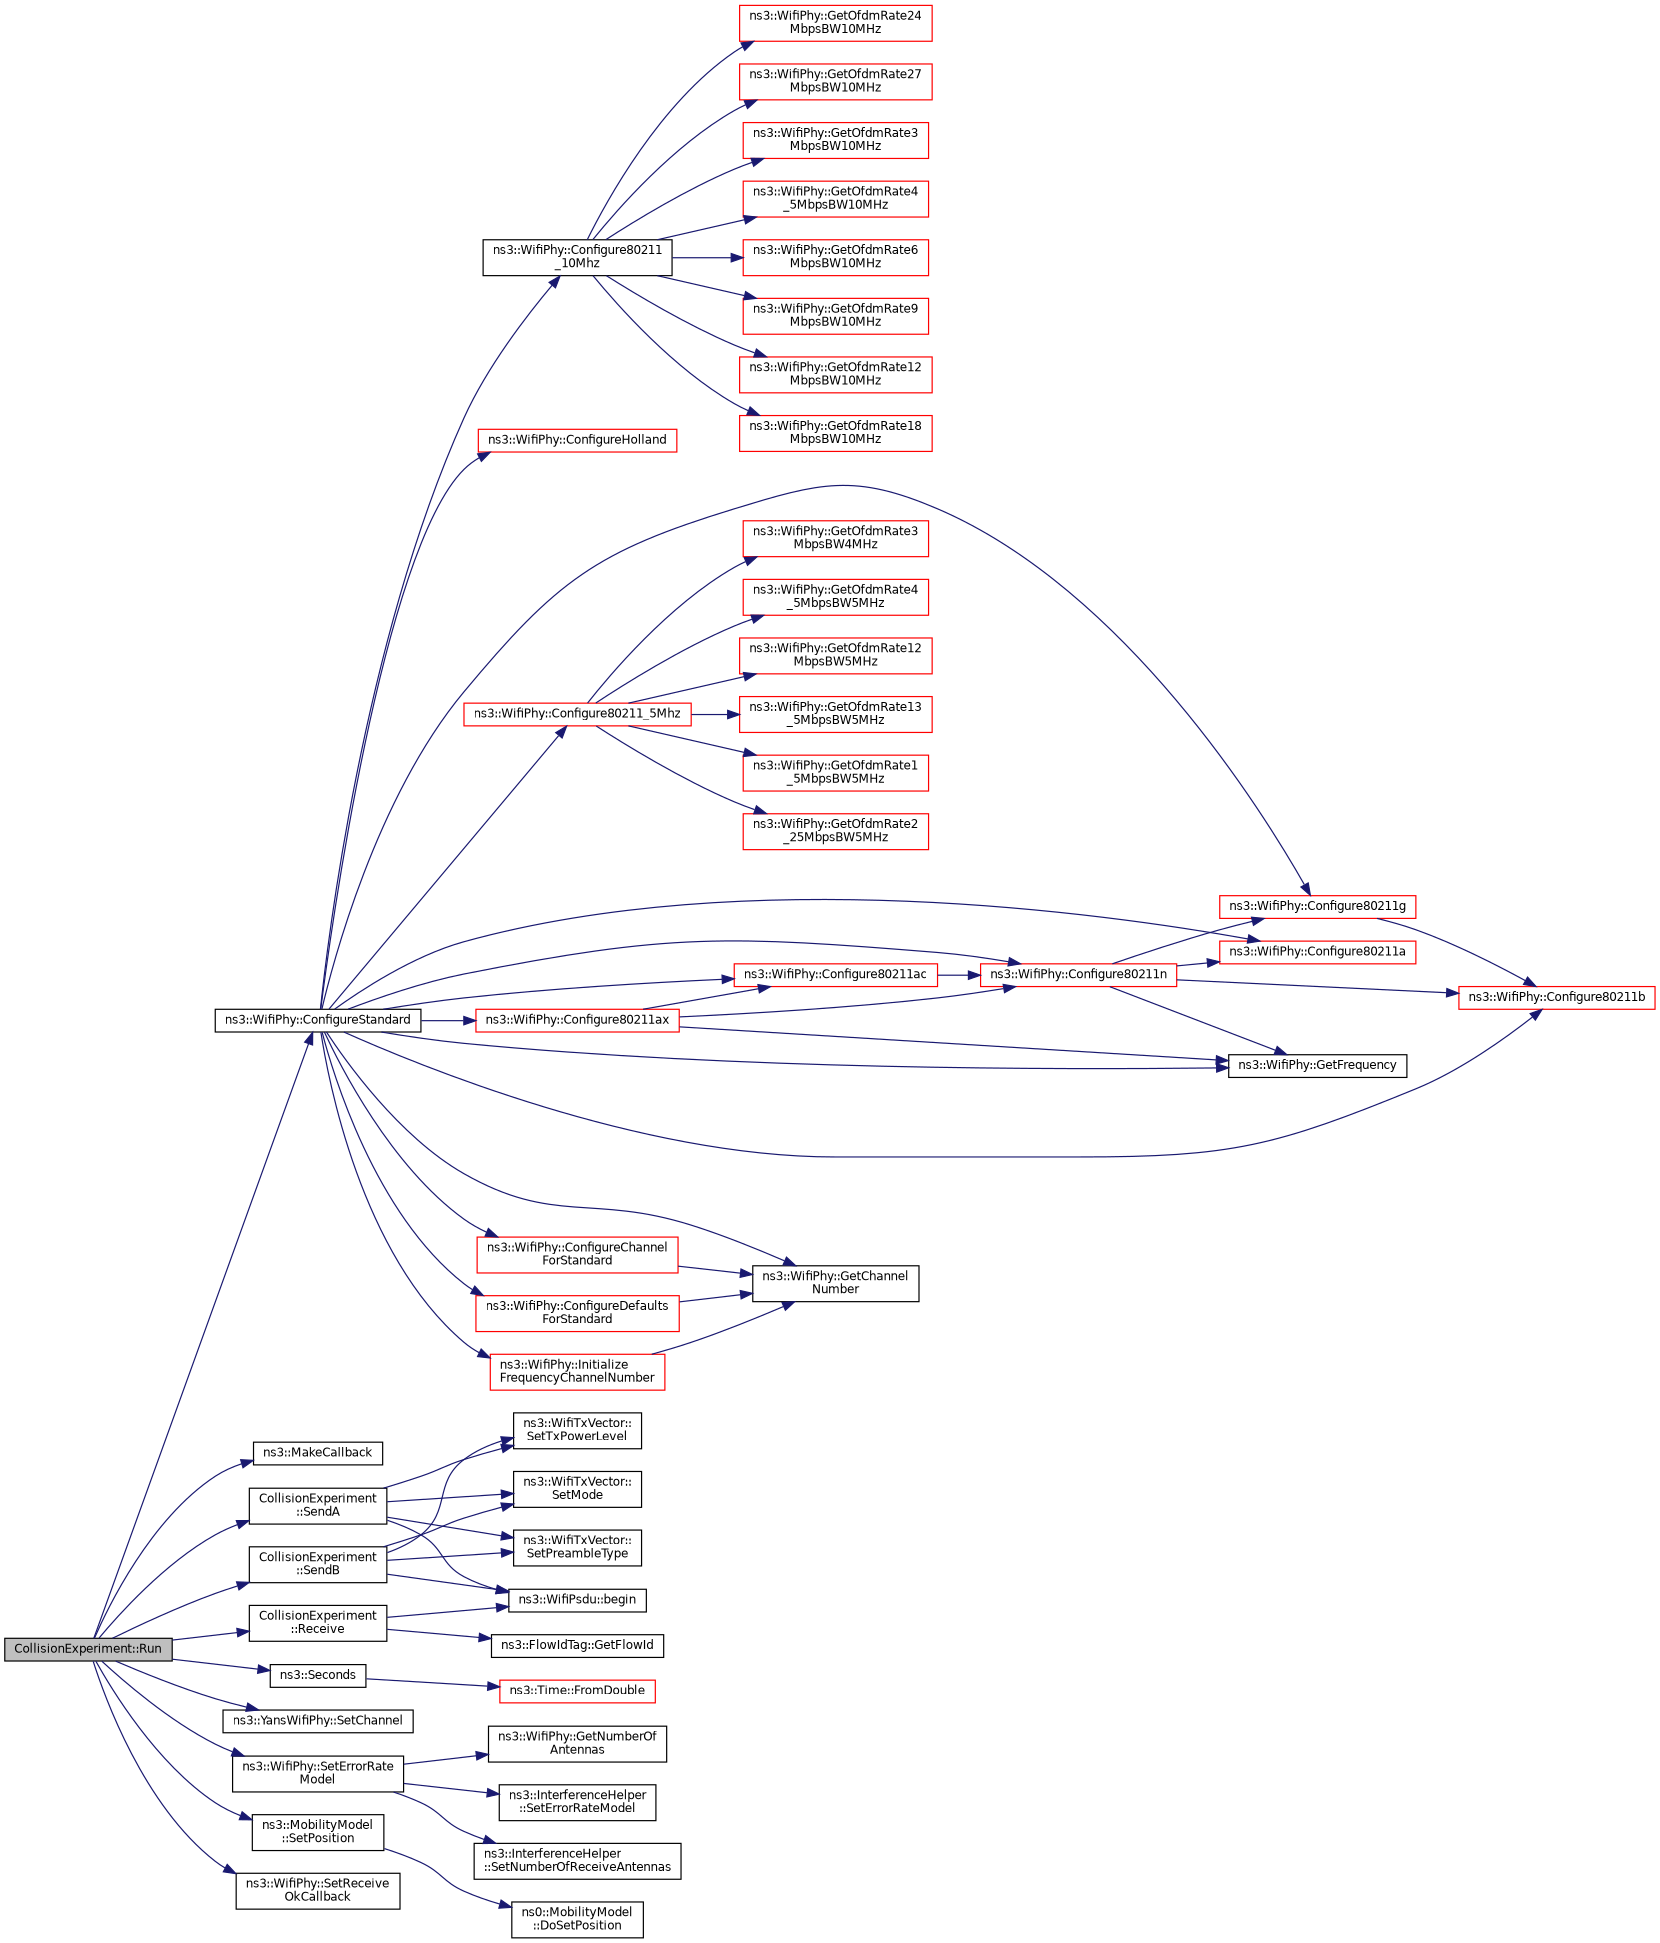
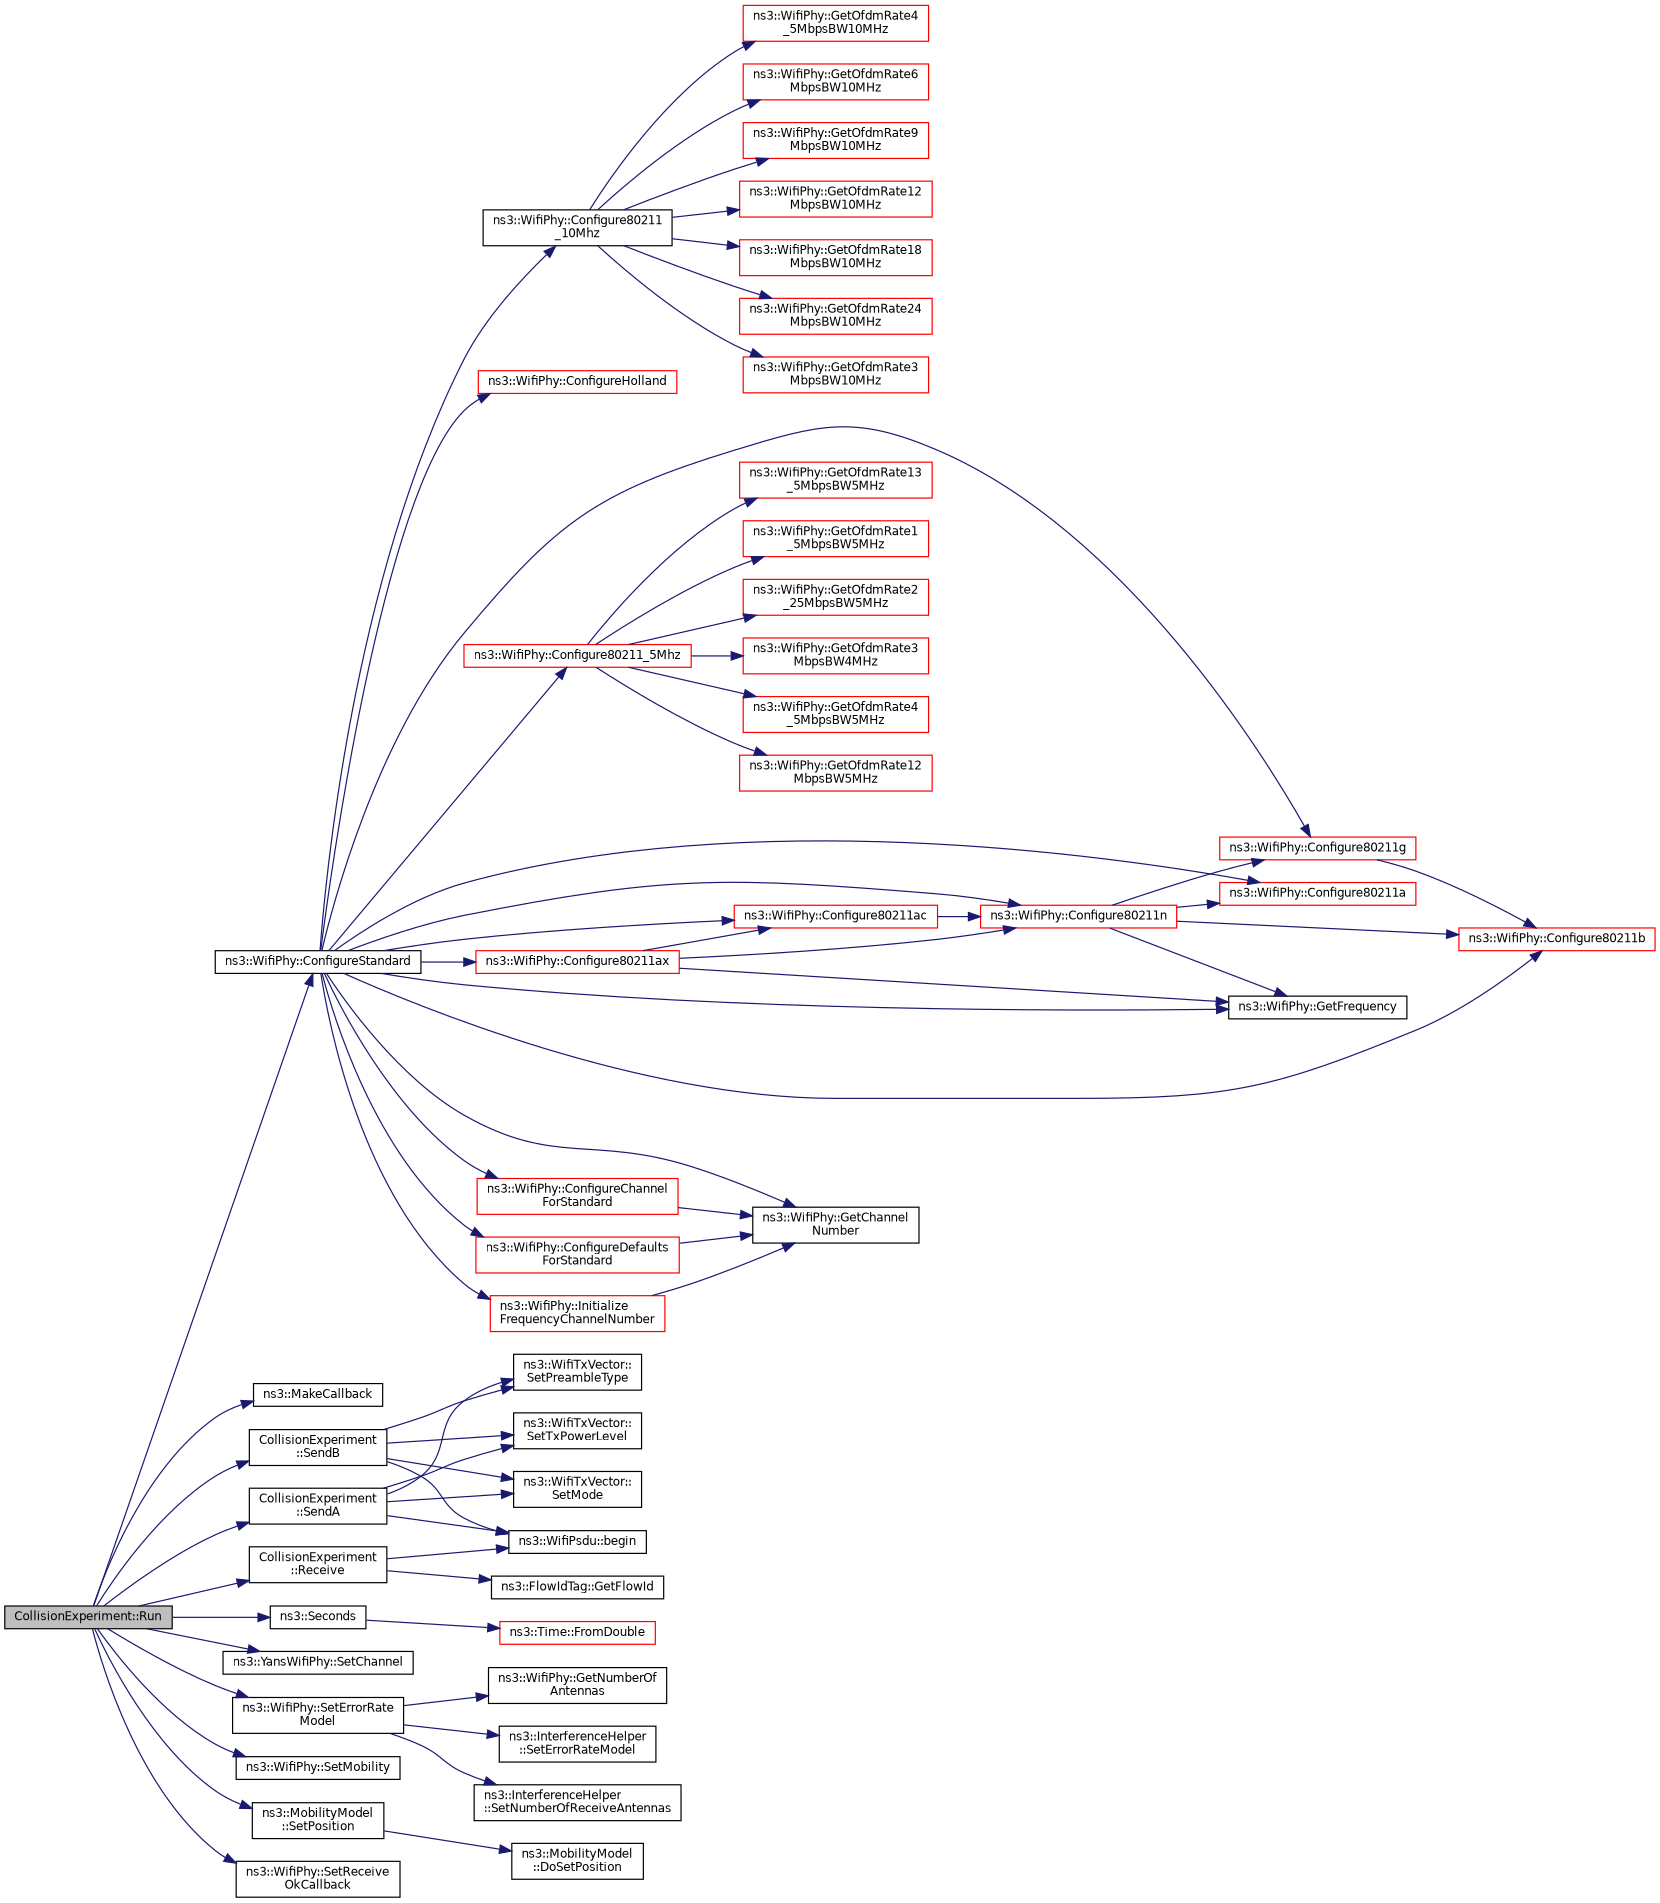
(836, 82) -> none
none -> (318, 1768)
(578, 1920) -> (578, 1861)
